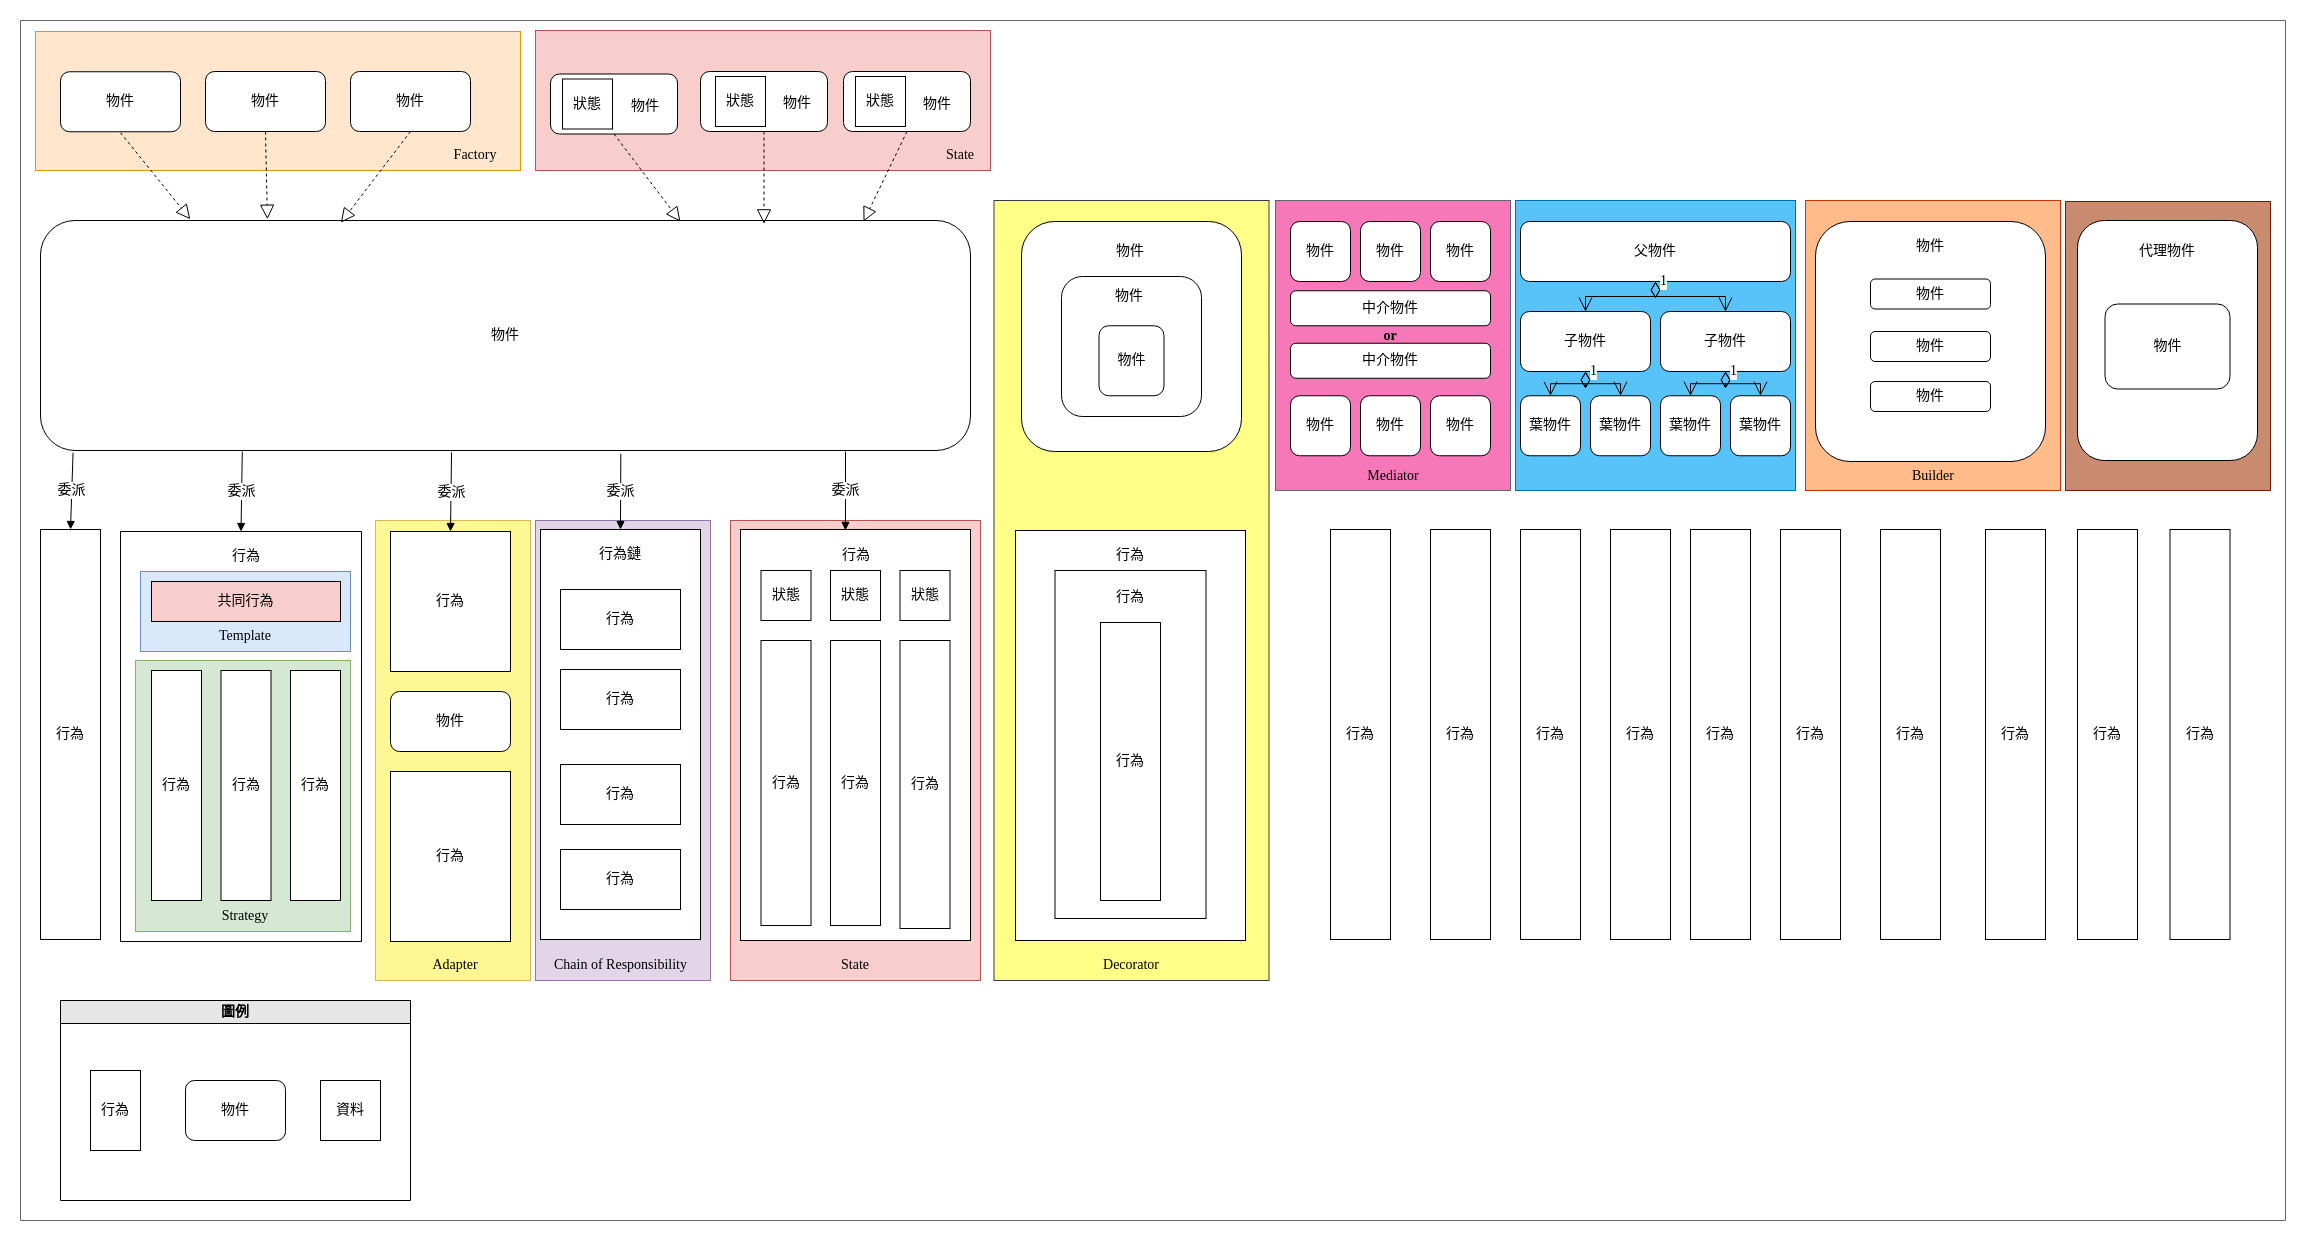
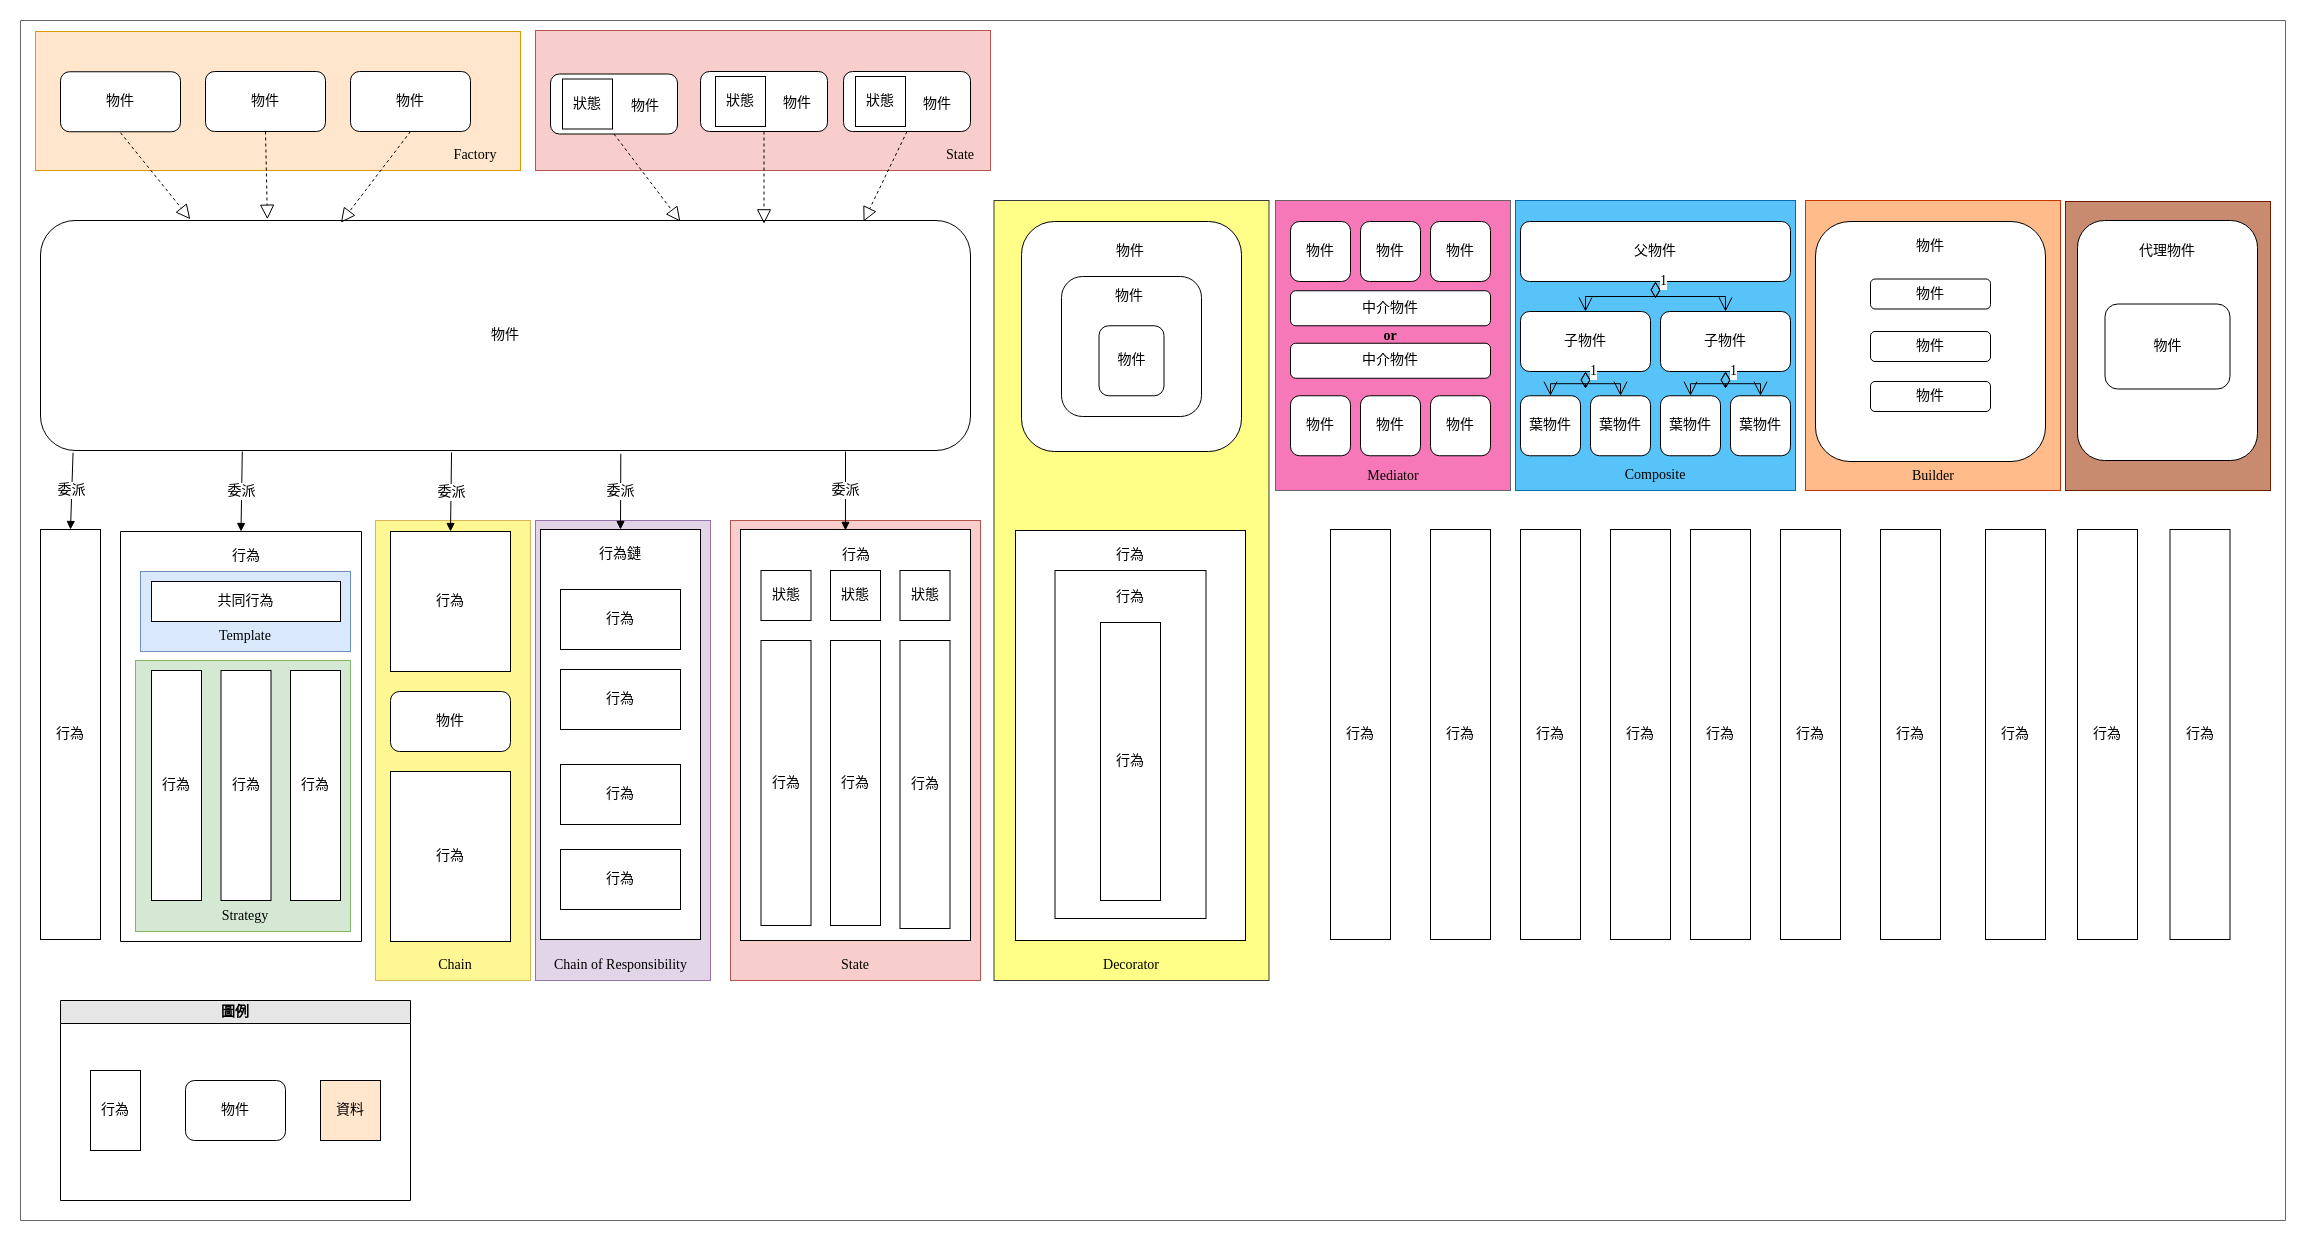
none -> (1656, 476)
(246, 602) -> (246, 602)
(456, 966) -> (456, 966)
(351, 1111) -> (351, 1111)
